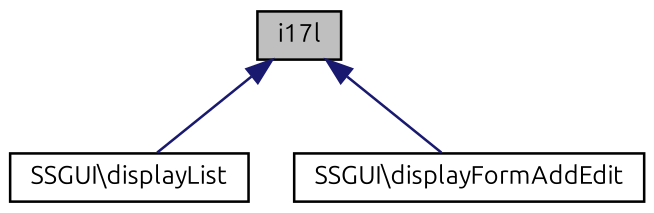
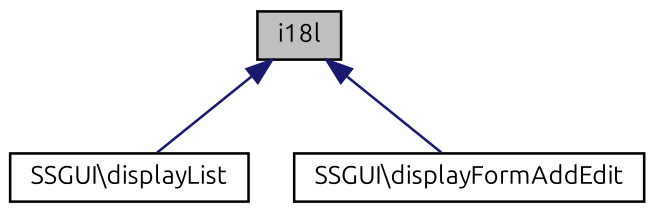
(299, 36) -> (299, 36)
